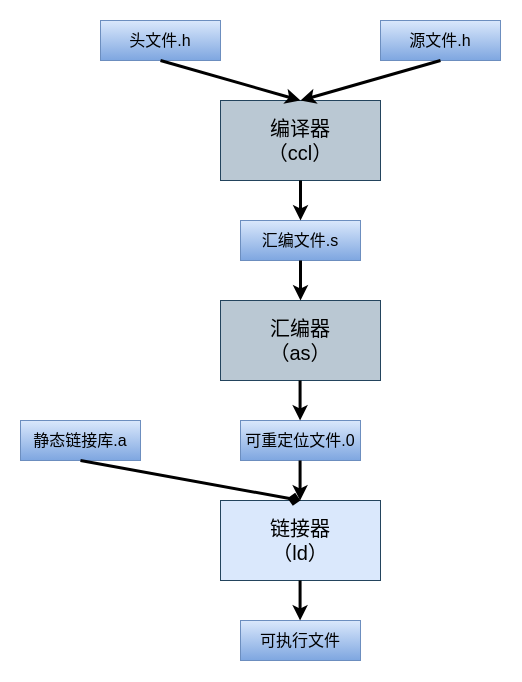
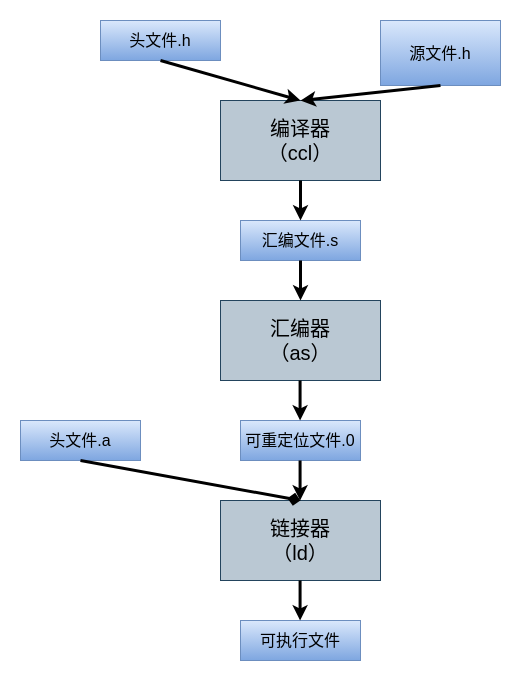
(441, 41) -> (441, 53)
(81, 441) -> (81, 441)
(301, 541) -> (301, 541)
